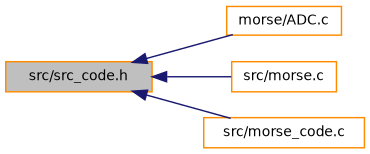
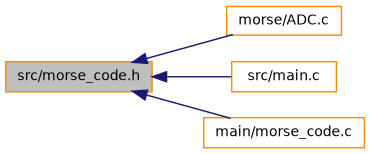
(79, 77) -> (79, 77)
(284, 77) -> (284, 77)
(284, 133) -> (284, 133)
